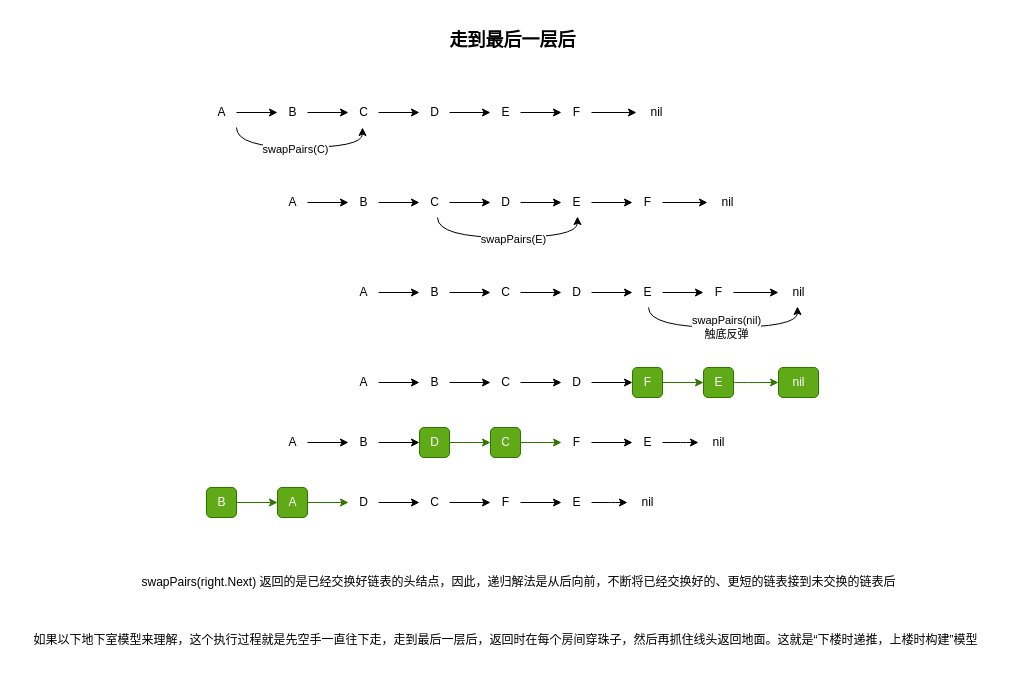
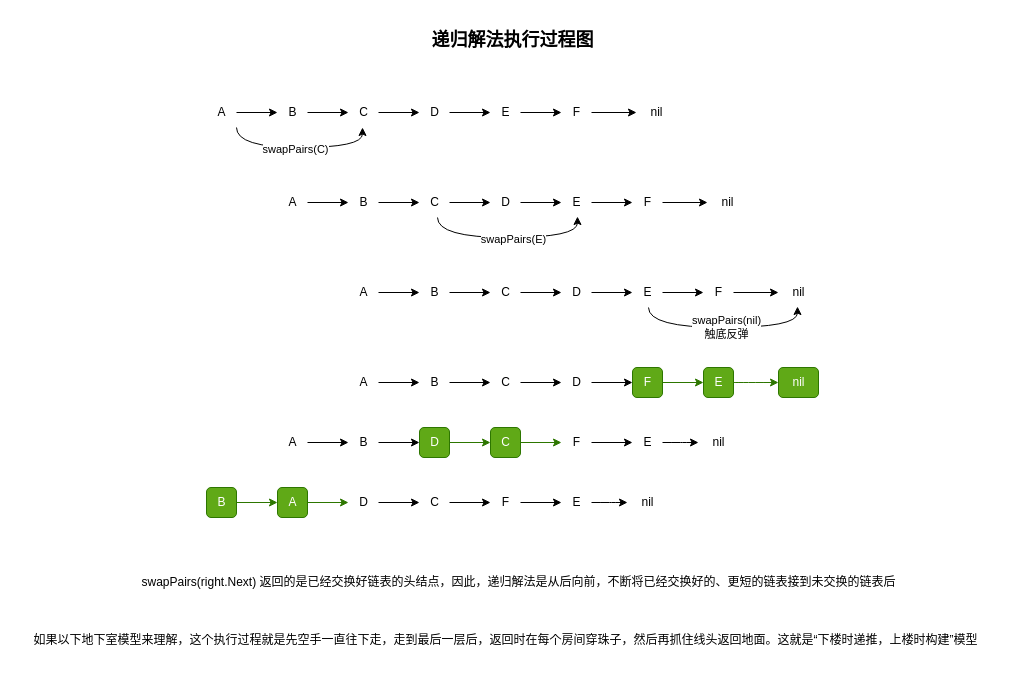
(513, 41) -> (513, 41)
